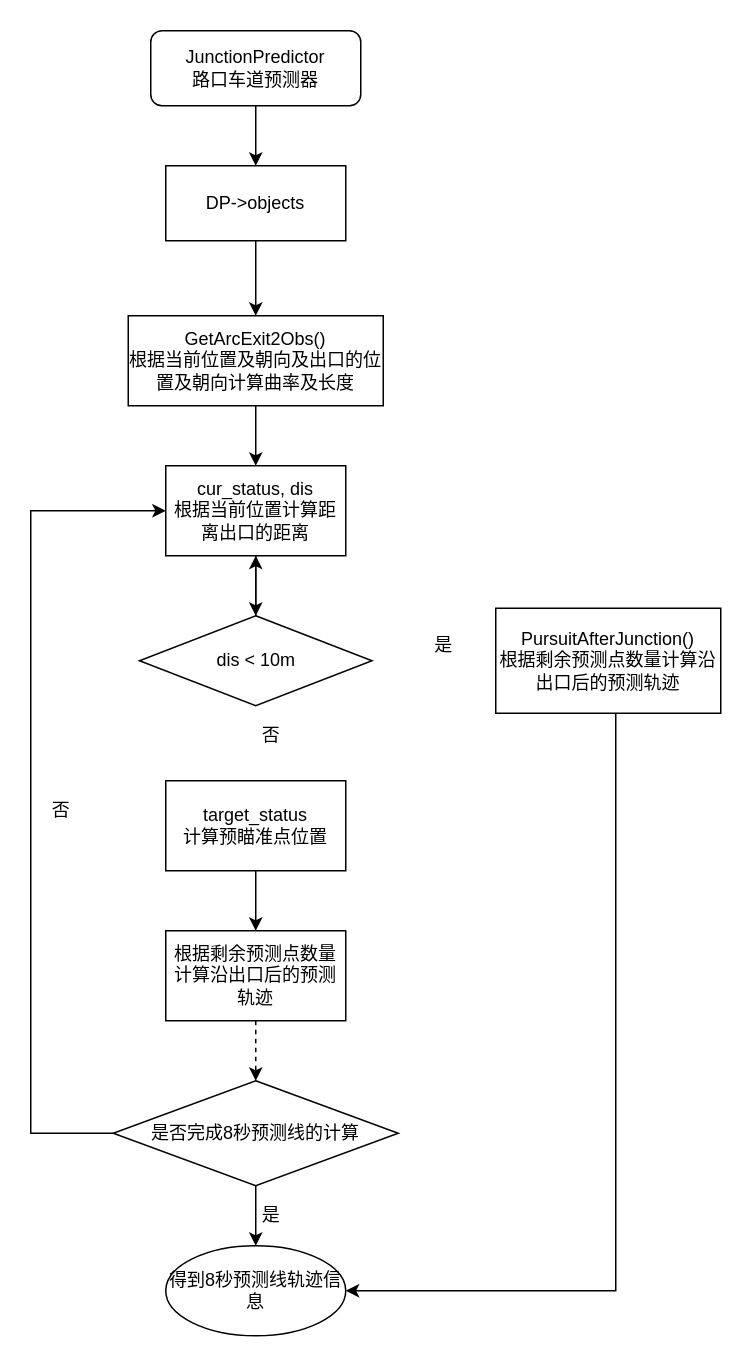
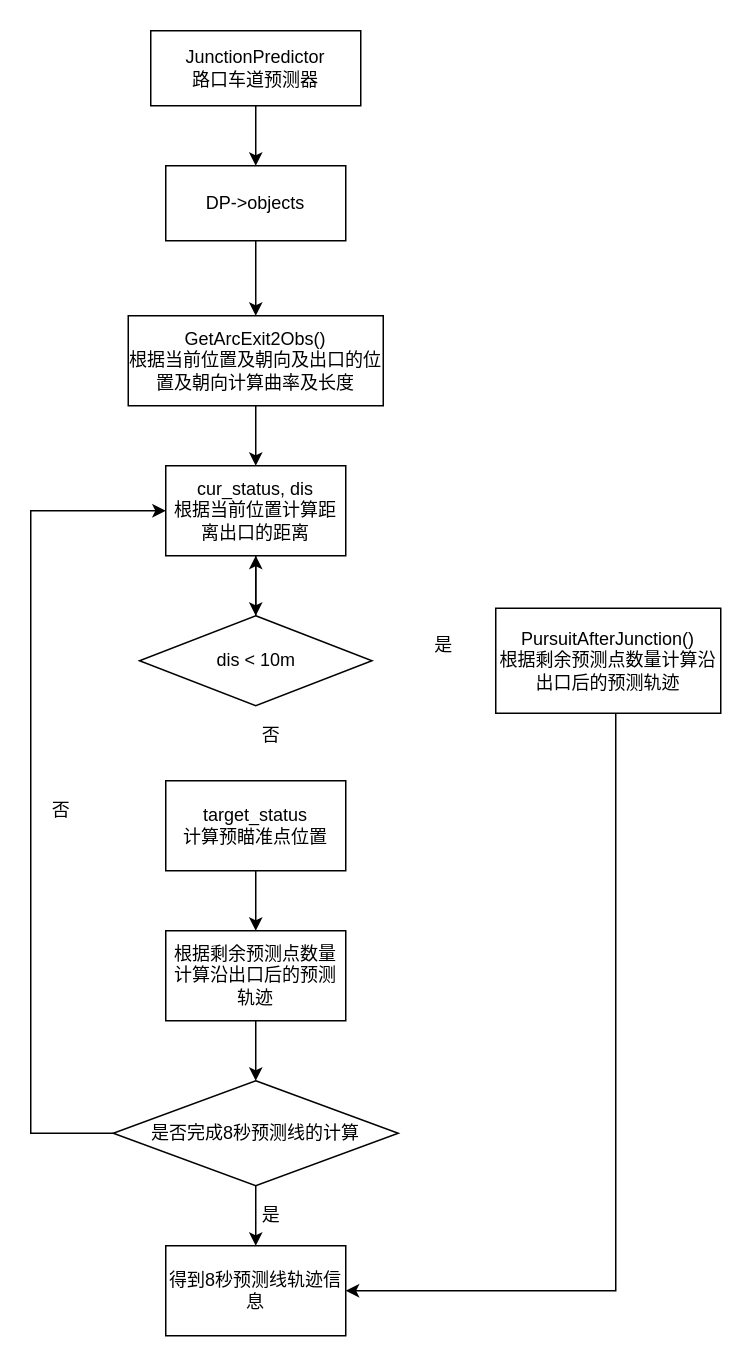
(256, 68) -> (256, 68)
(256, 1045) -> (256, 1045)
(256, 1291) -> (256, 1291)
